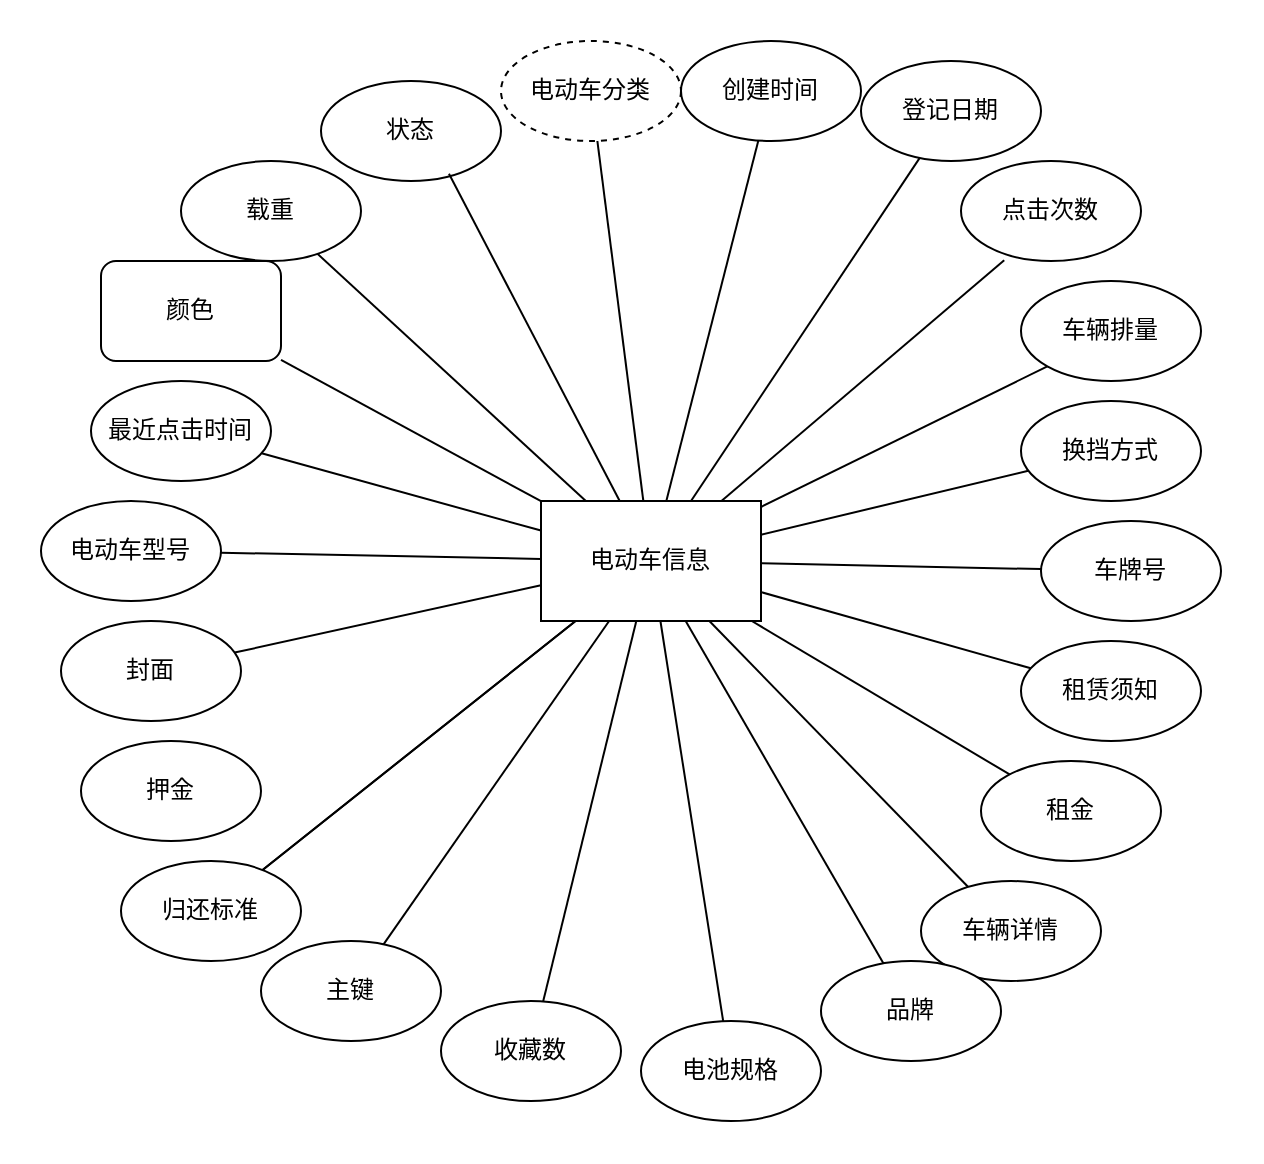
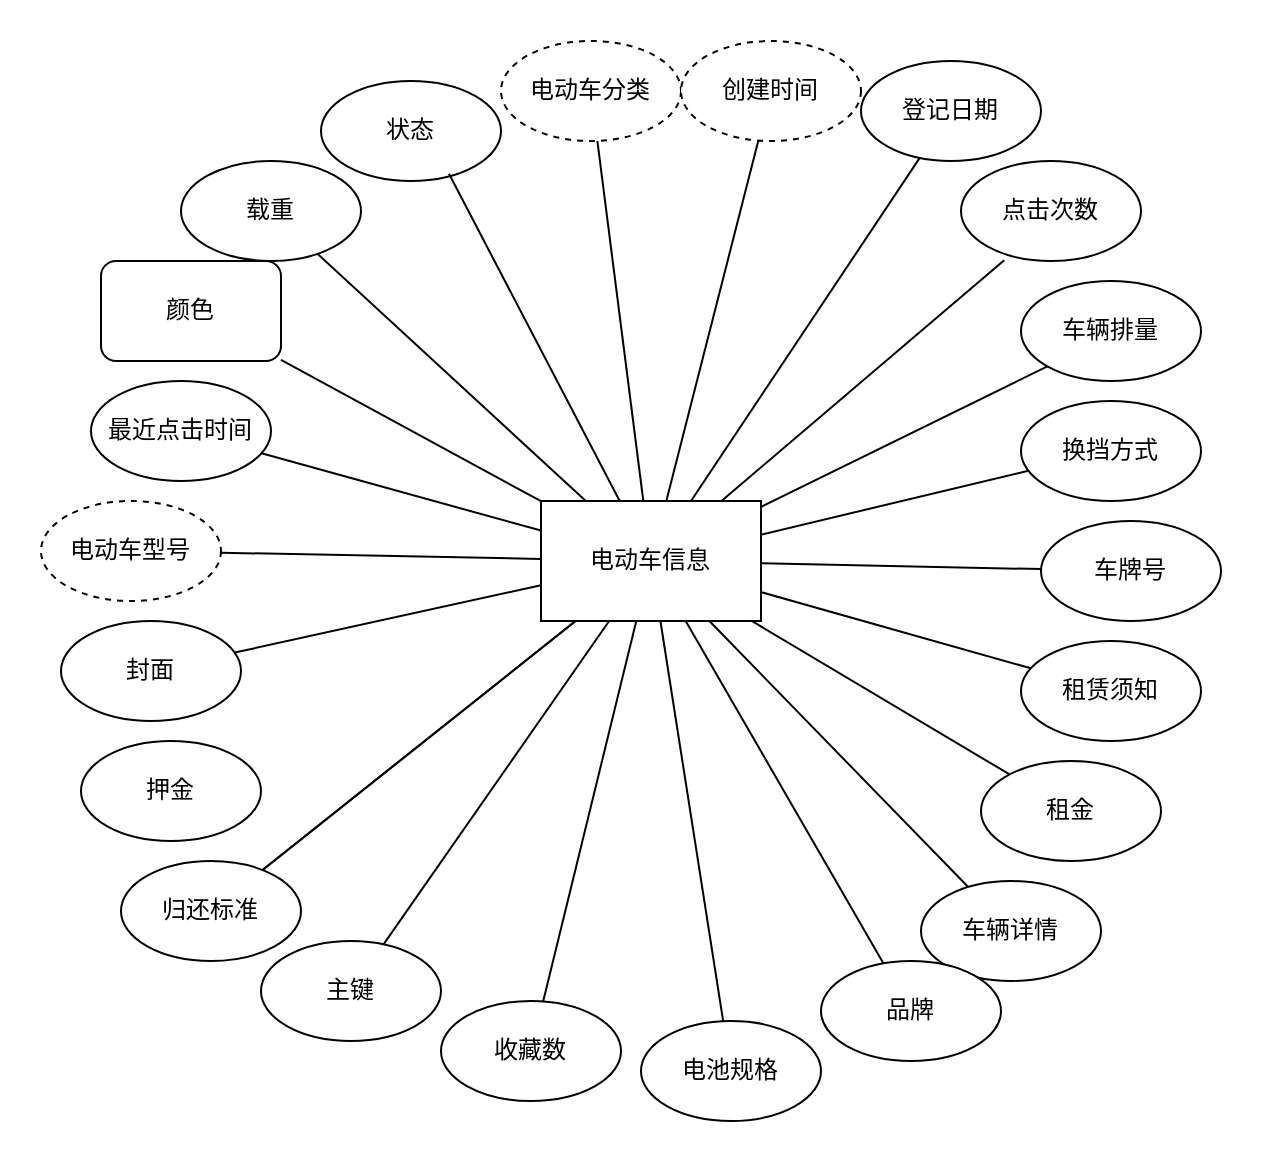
(771, 91) -> (771, 91)
(131, 551) -> (131, 551)
